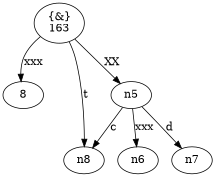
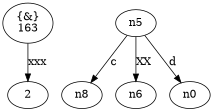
(95, 59) -> none
(81, 90) -> none
(23, 95) -> (28, 95)
(144, 128) -> (143, 62)
(192, 160) -> (190, 95)
